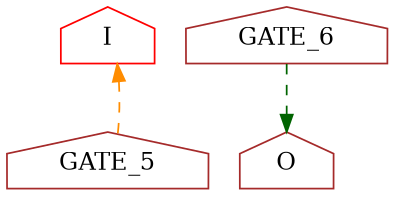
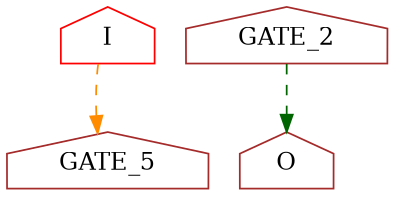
(287, 38) -> (287, 38)
(119, 107) -> (96, 90)
